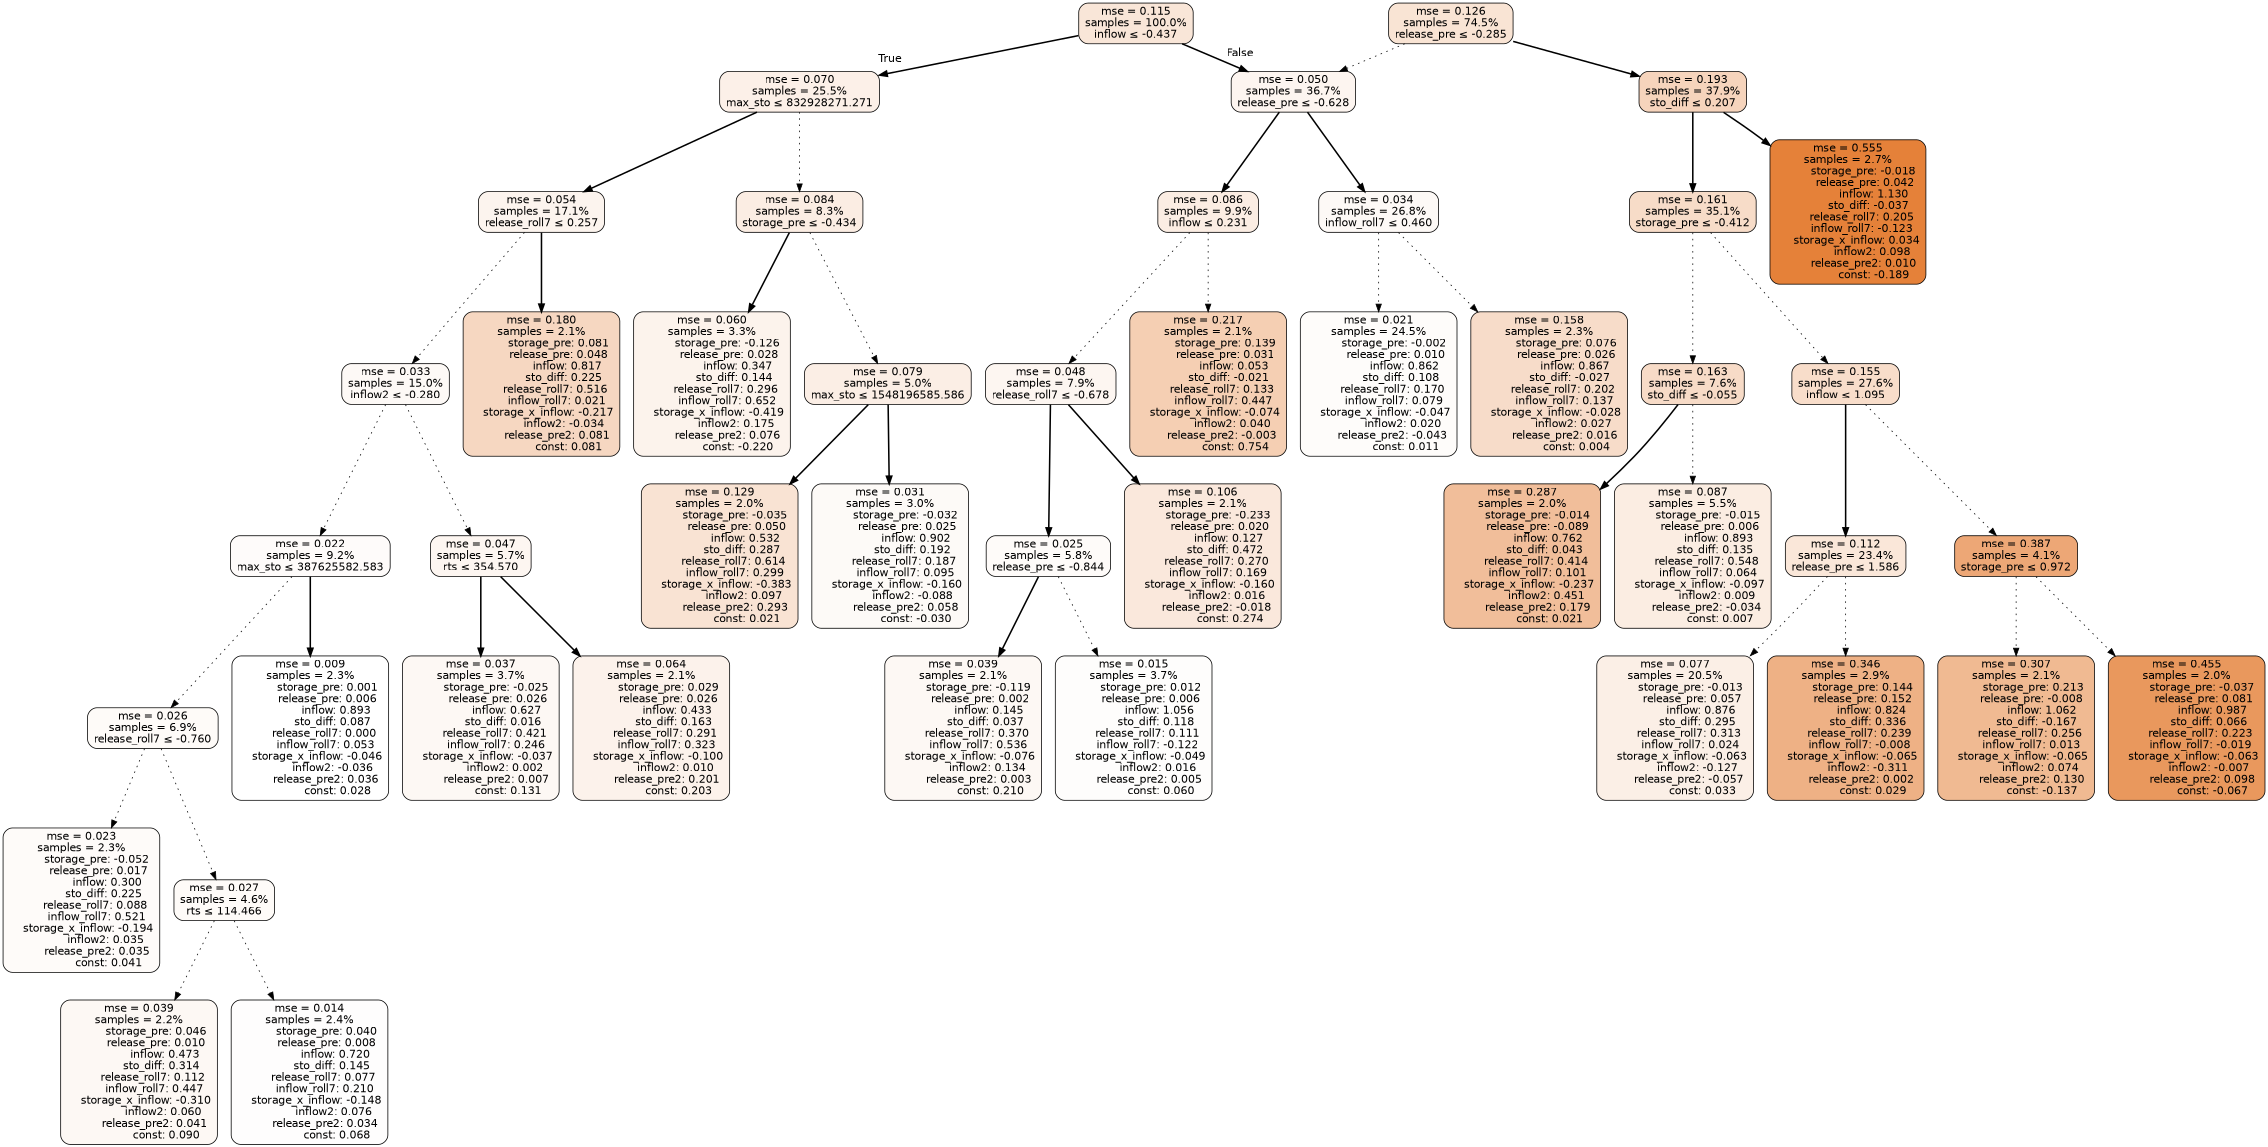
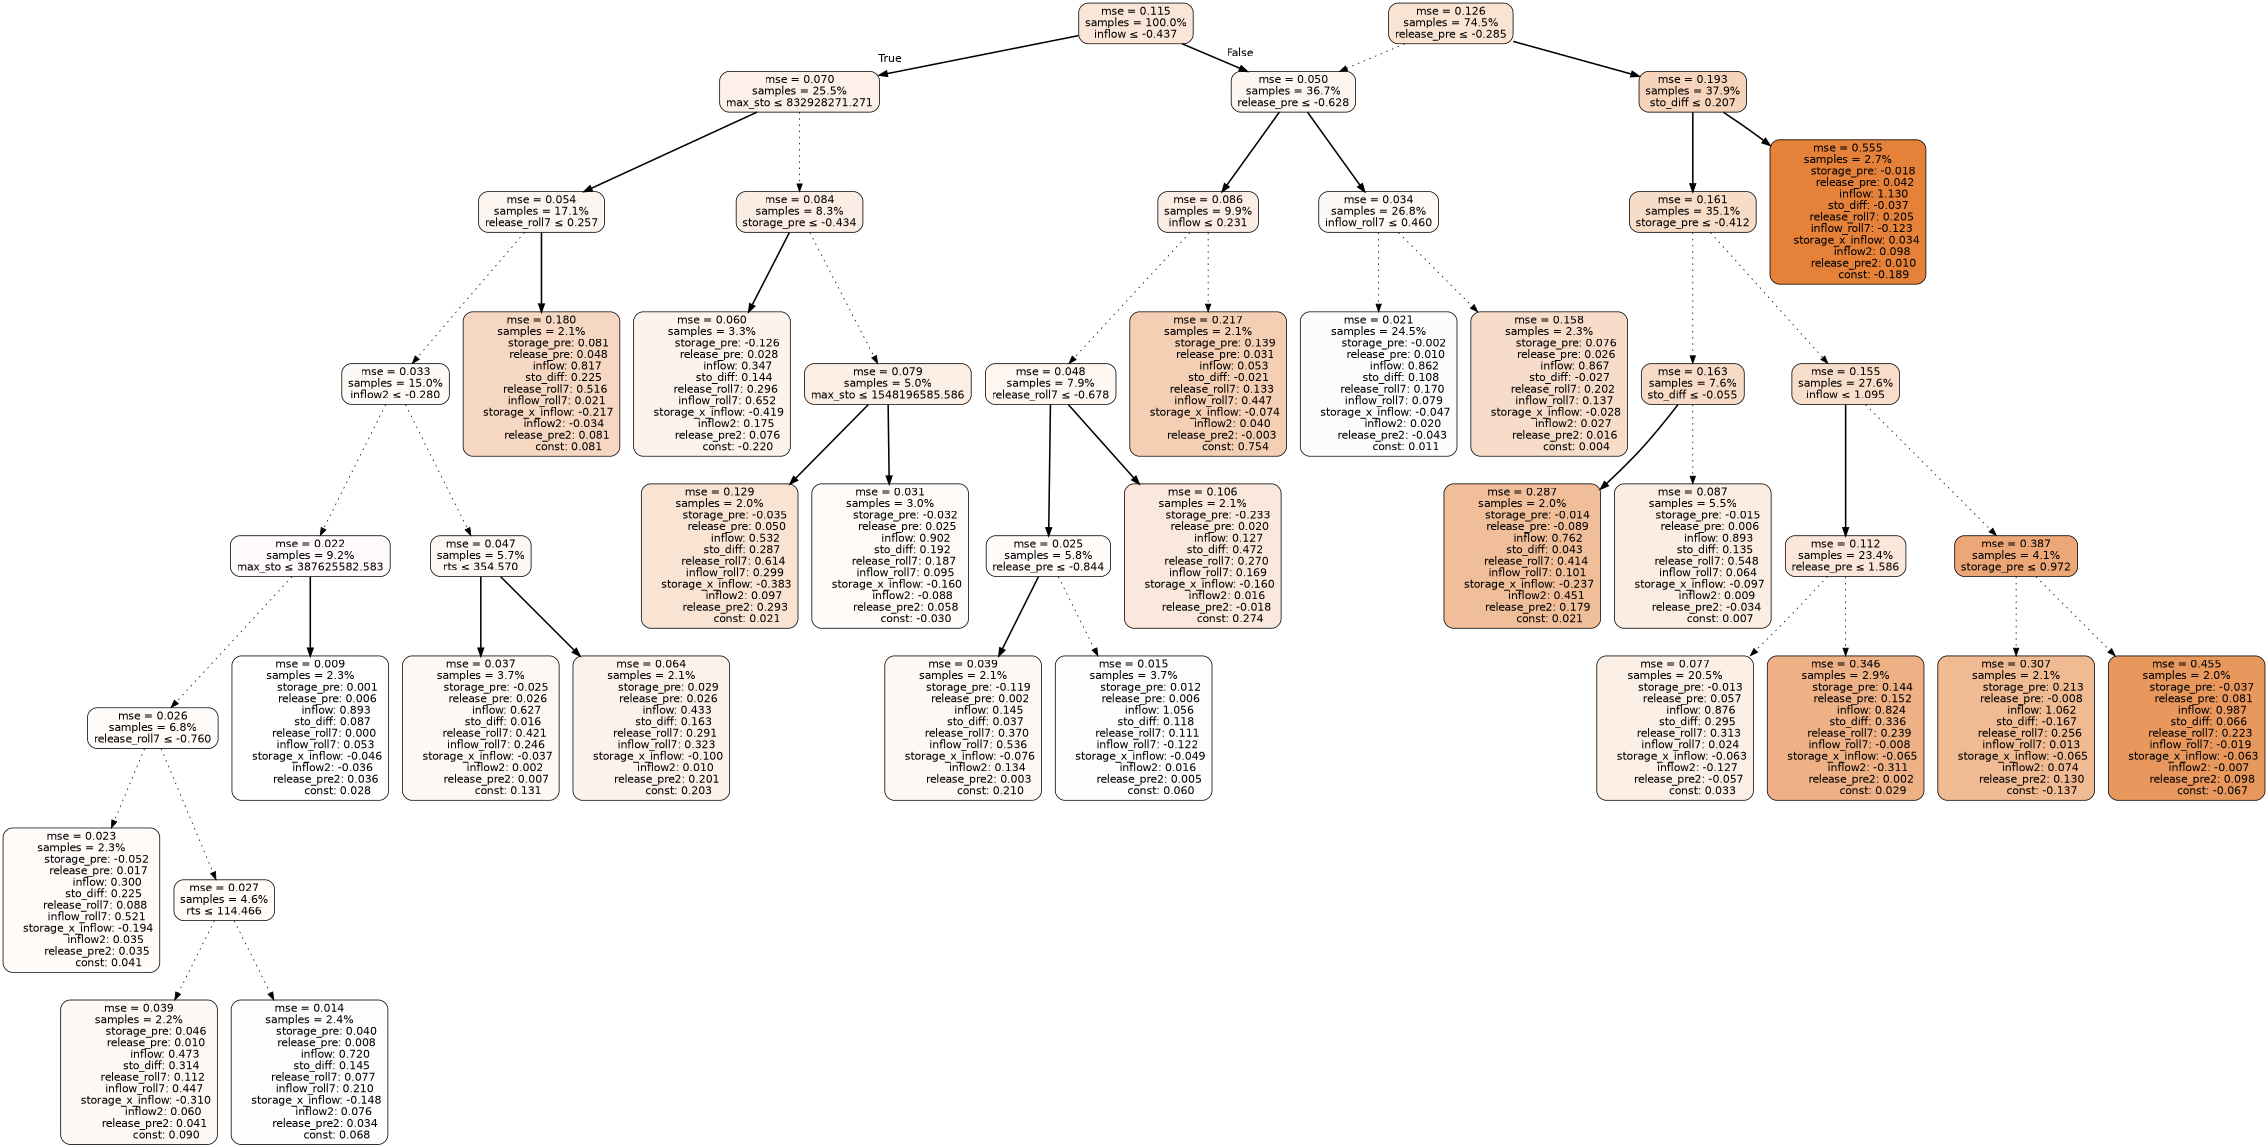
(153, 728) -> (153, 728)
